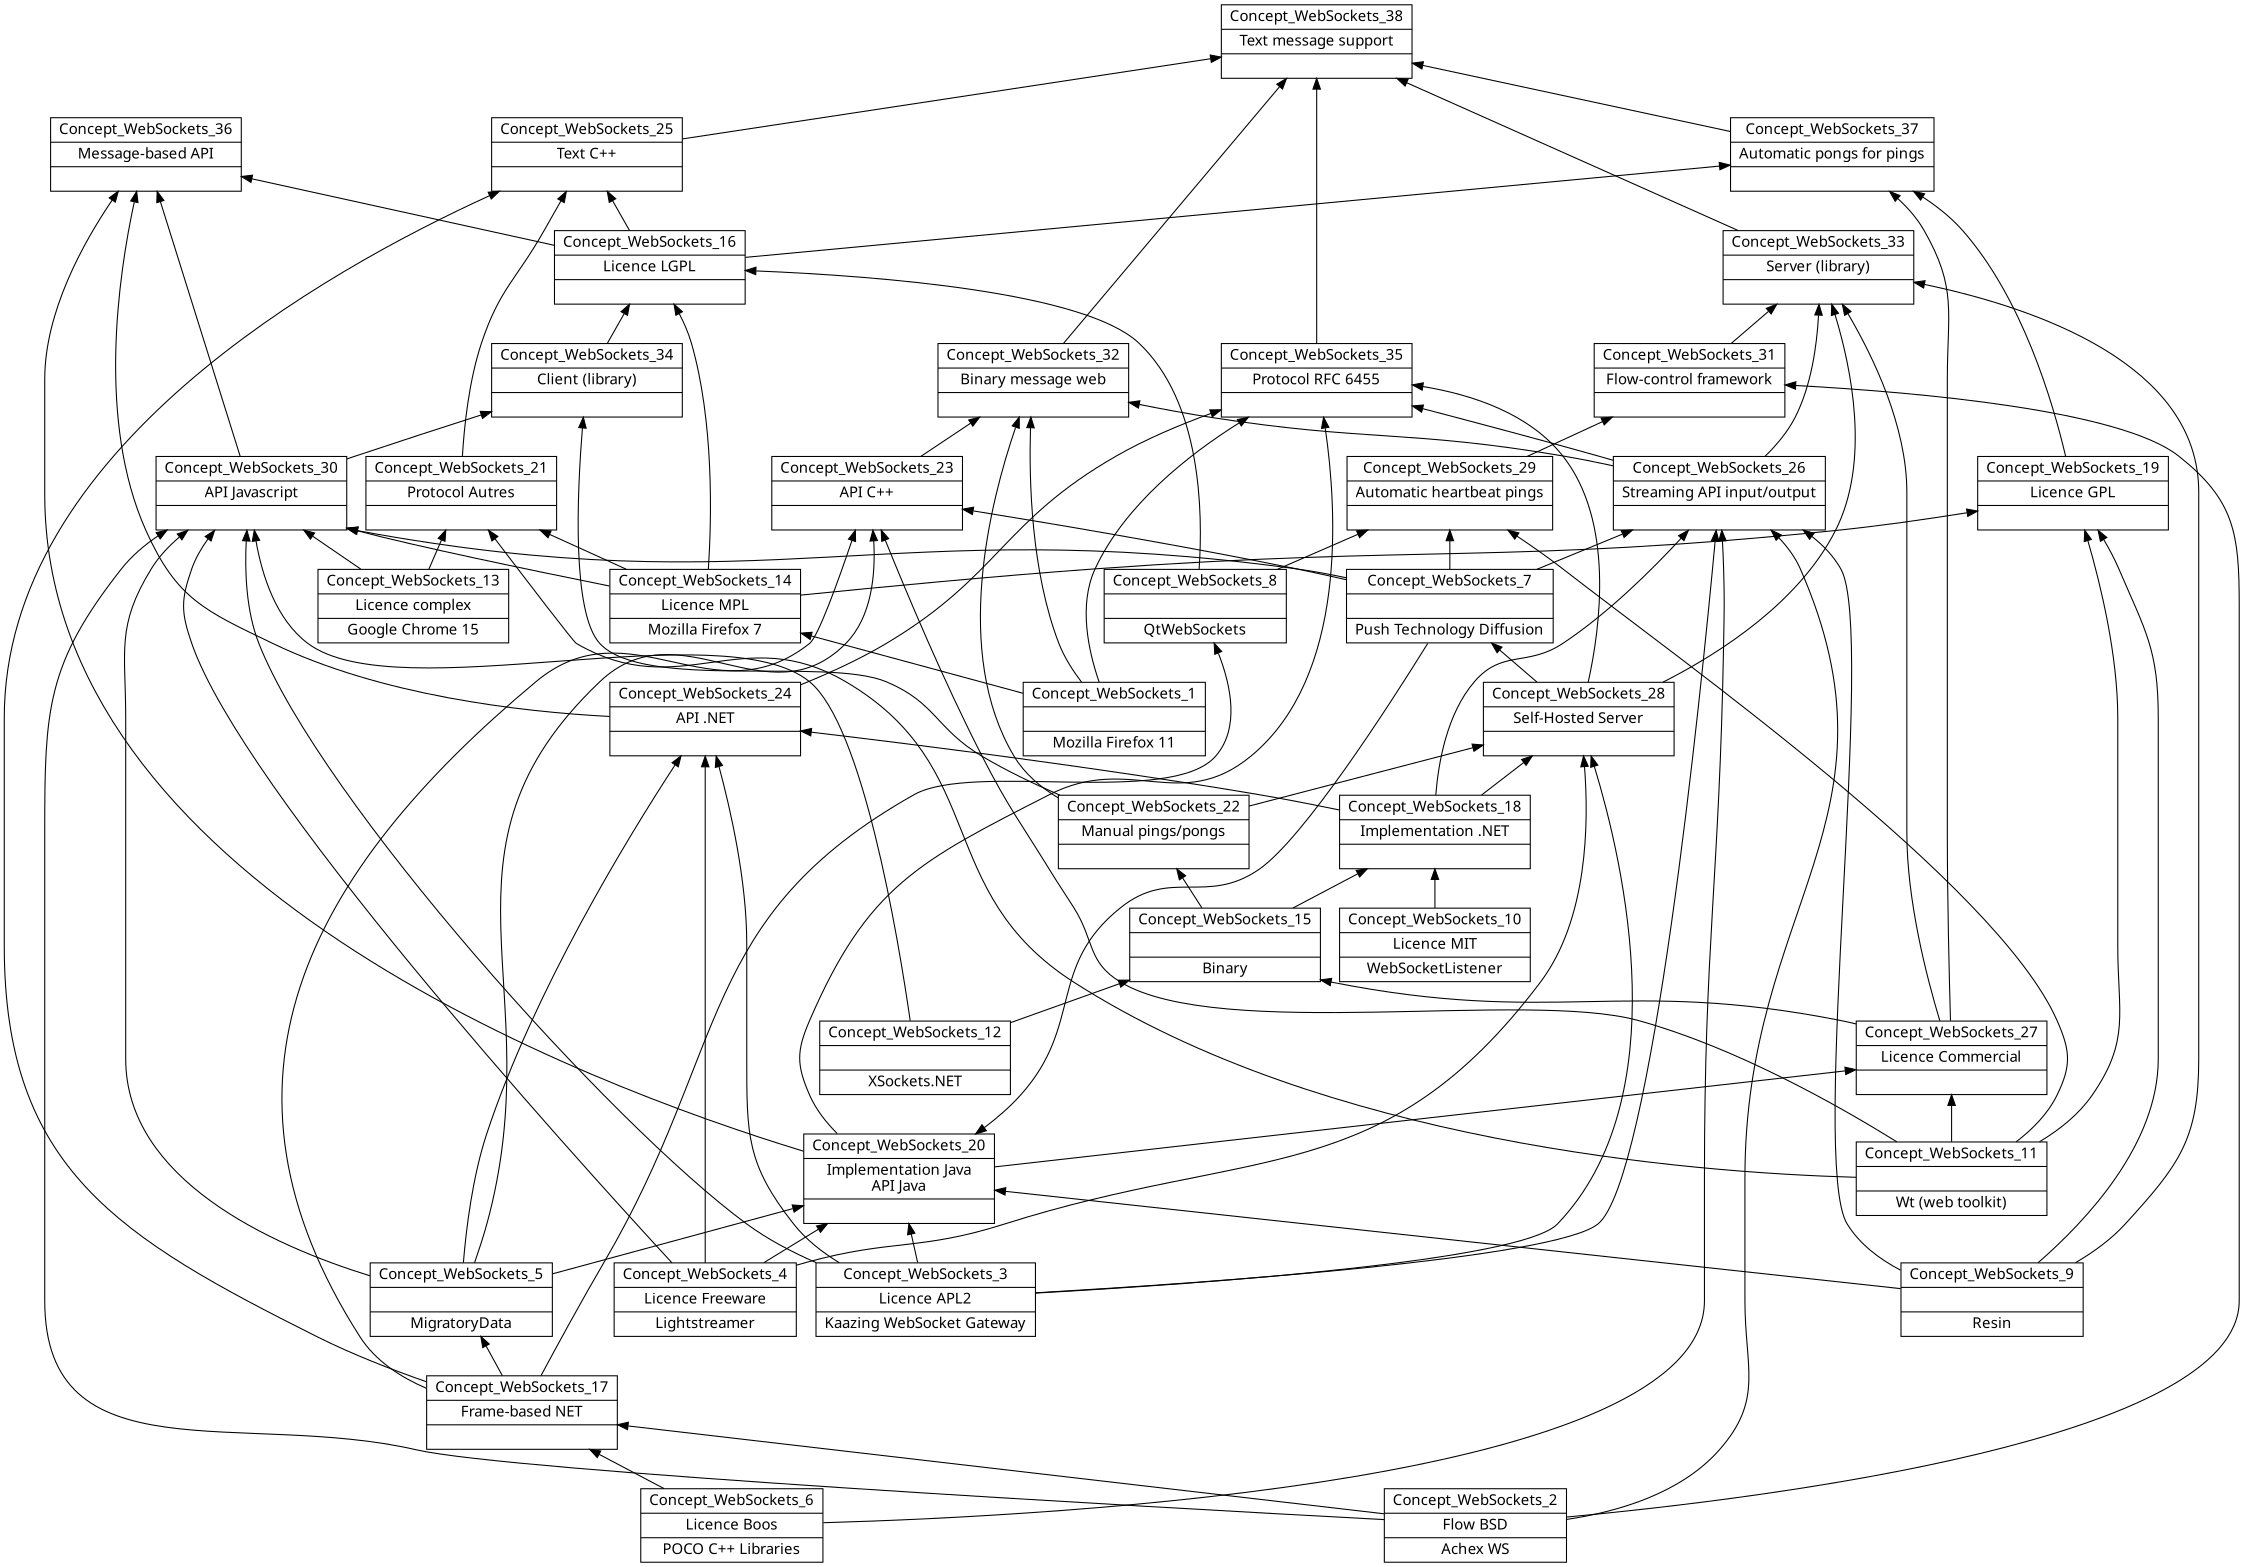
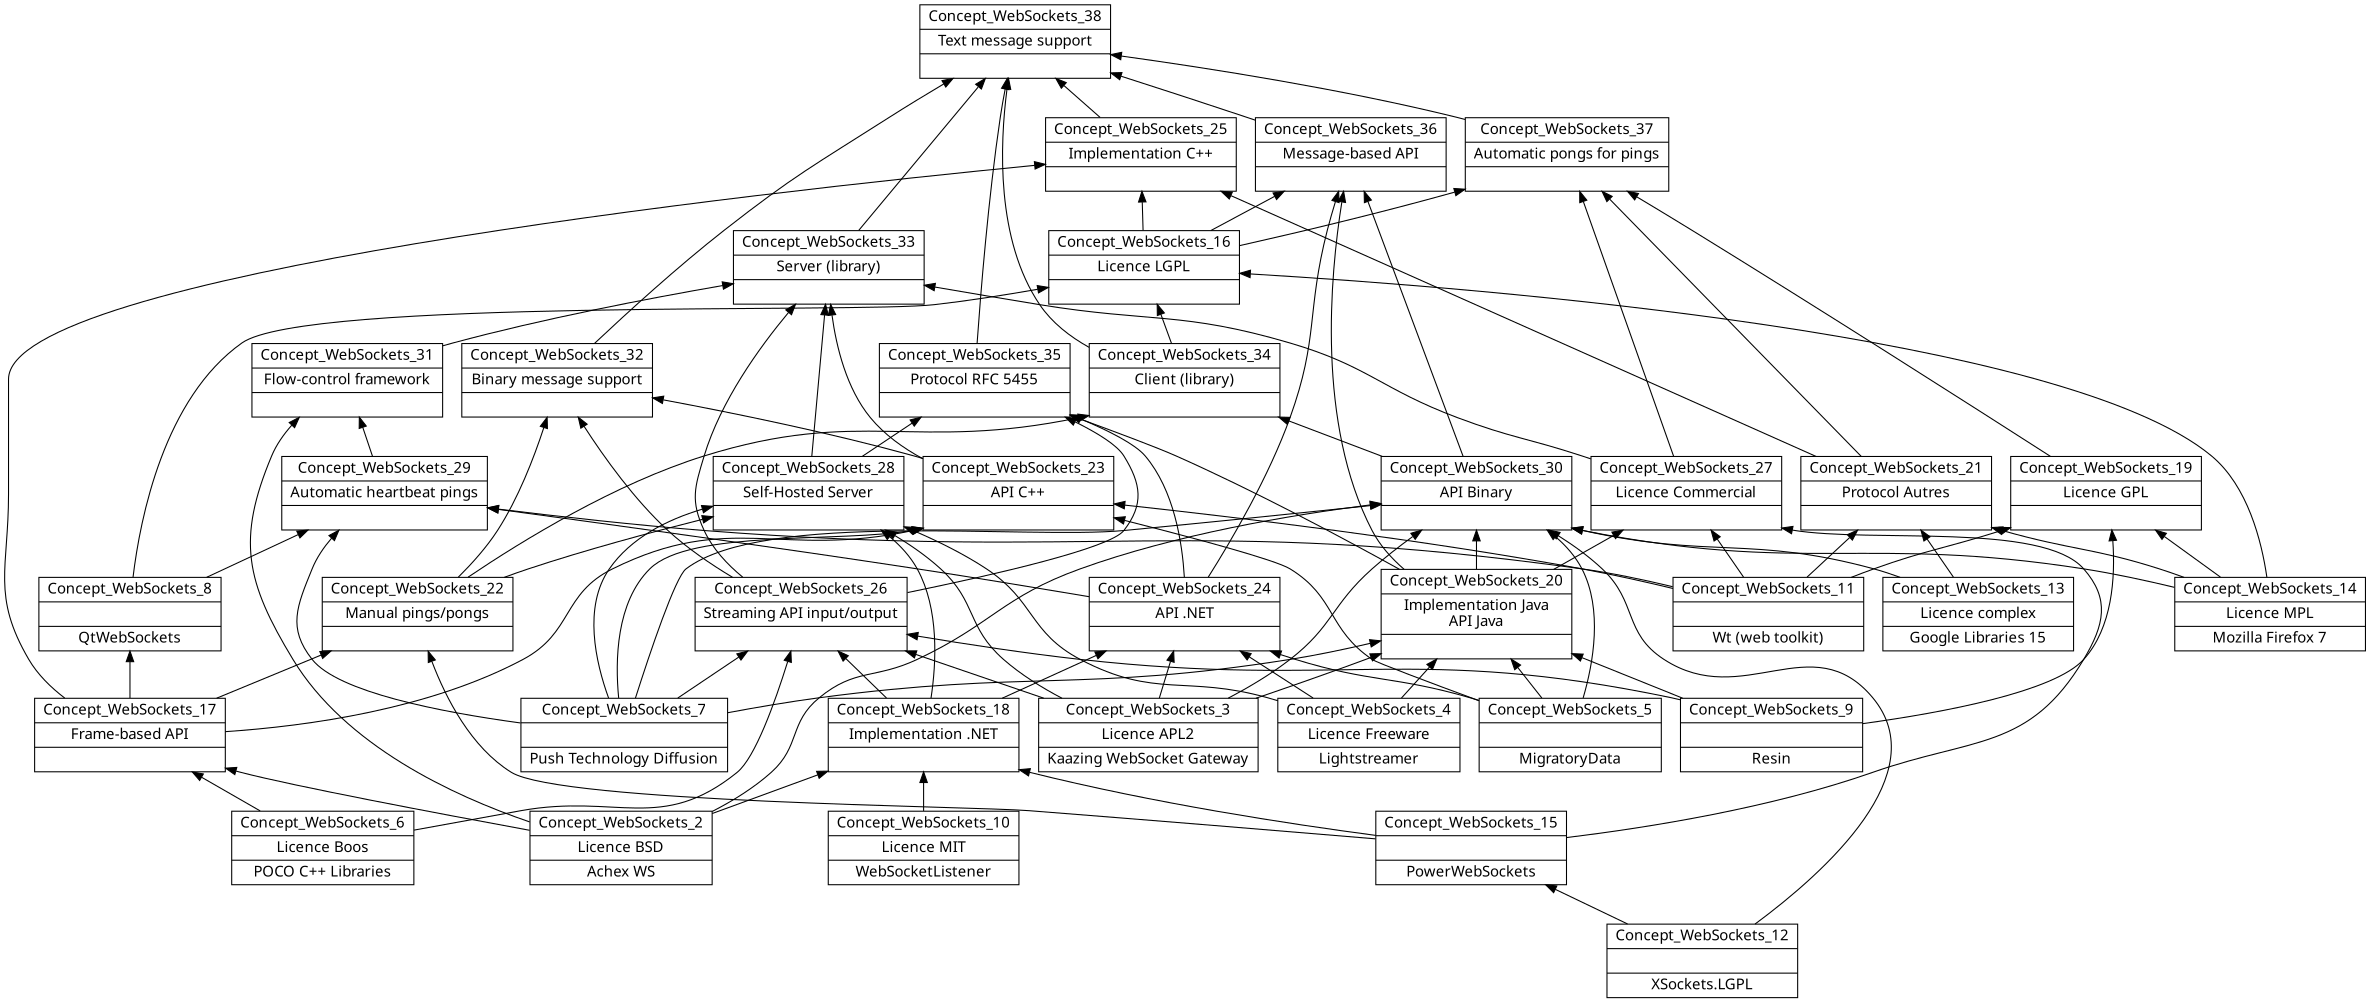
none -> (1188, 98)
(587, 154) -> (1141, 154)
none -> (1011, 232)
none -> (1736, 328)
(1033, 380) -> (557, 380)
(1317, 380) -> (975, 380)
(251, 493) -> (1476, 493)
none -> (794, 551)
(413, 630) -> (1978, 638)
(1518, 666) -> (601, 584)
(2199, 715) -> (858, 400)
(1114, 719) -> none
(378, 924) -> (1476, 555)
(1225, 969) -> (1471, 872)
(1594, 1002) -> (2029, 720)
(1754, 1072) -> (765, 794)
(915, 1082) -> (1702, 985)
(494, 1361) -> (269, 677)
(522, 1412) -> (130, 735)
(1475, 1525) -> (621, 847)
